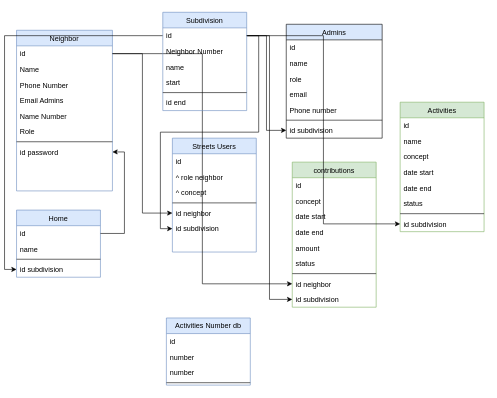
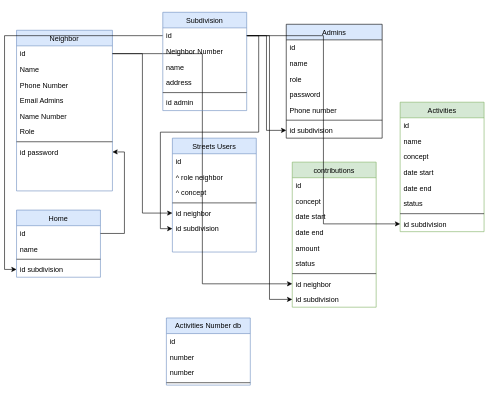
(176, 83) -> (180, 83)
(298, 95) -> (306, 95)
(177, 103) -> (180, 103)
